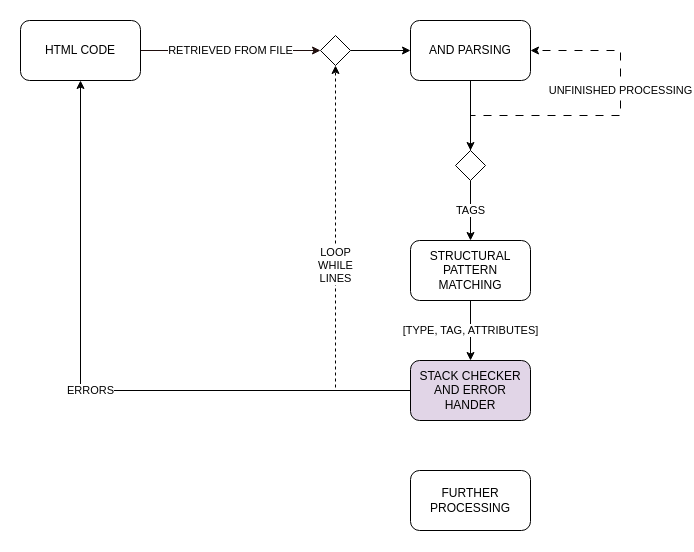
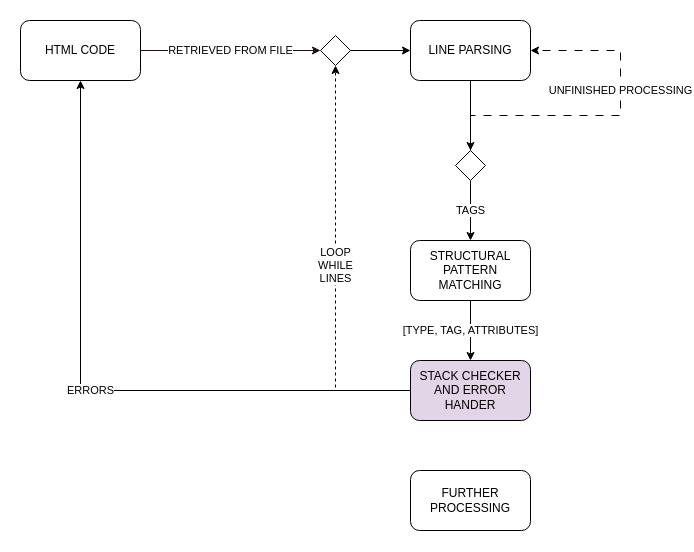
(471, 51) -> (471, 51)
